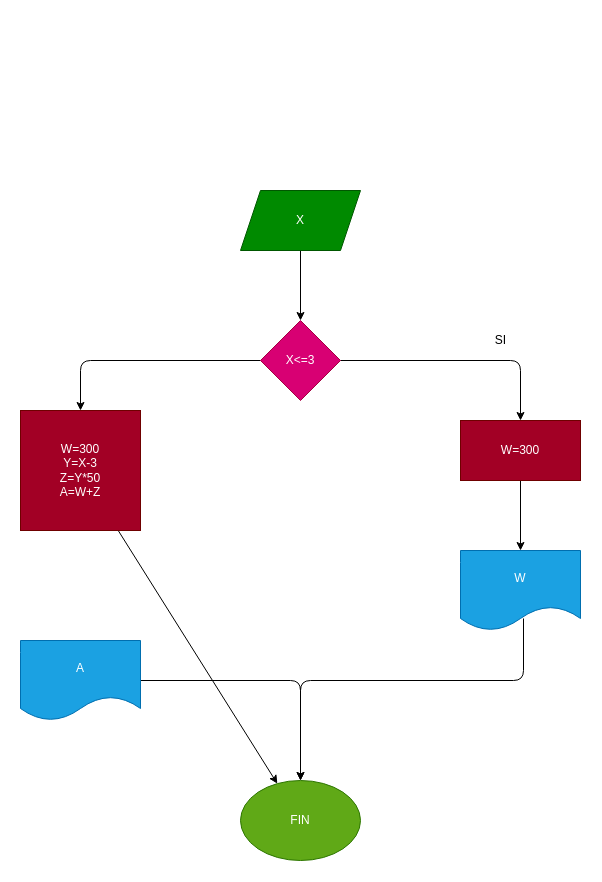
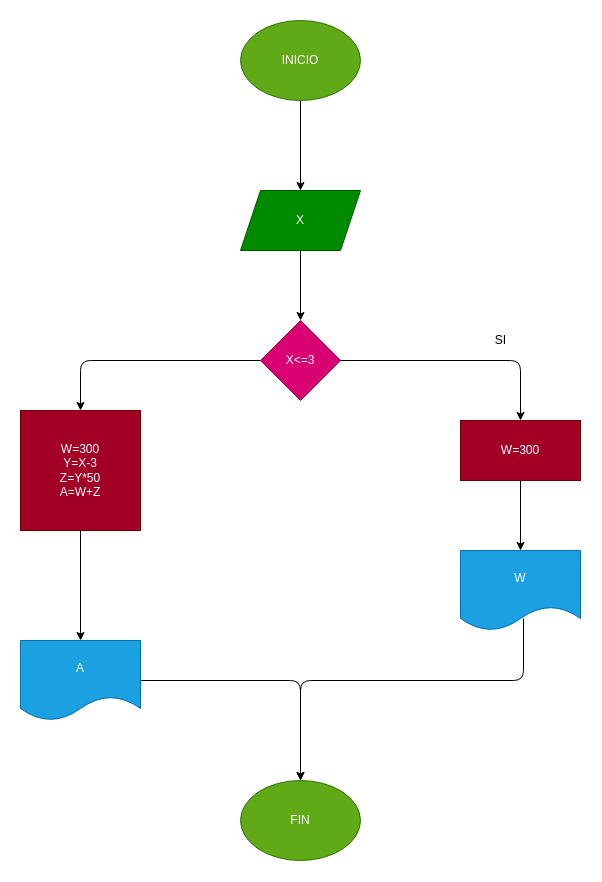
none -> (301, 61)
none -> (301, 142)
(196, 654) -> (81, 582)
